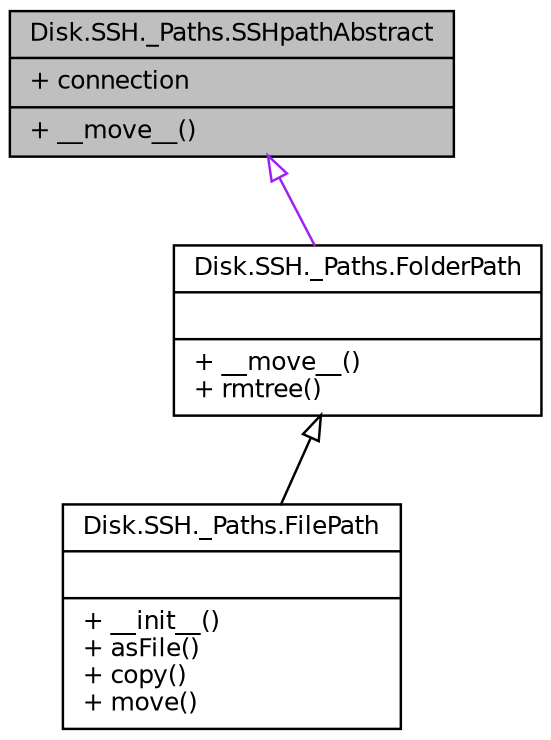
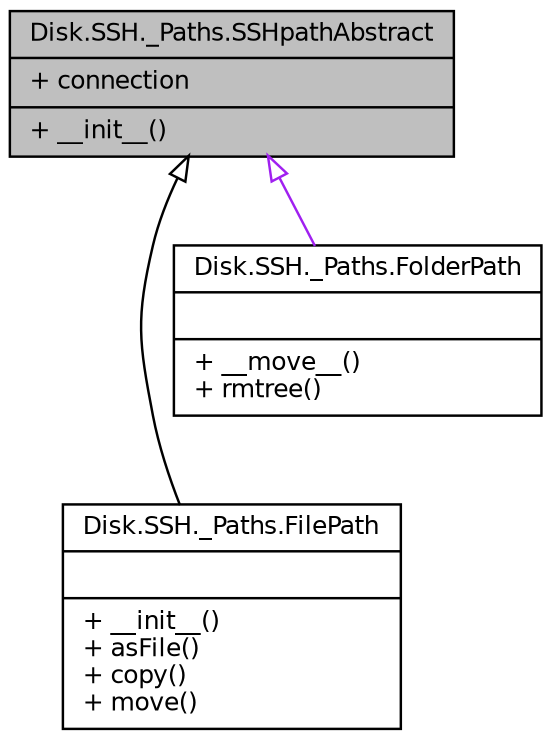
(113, 131) -> (99, 131)
(296, 472) -> (142, 341)
